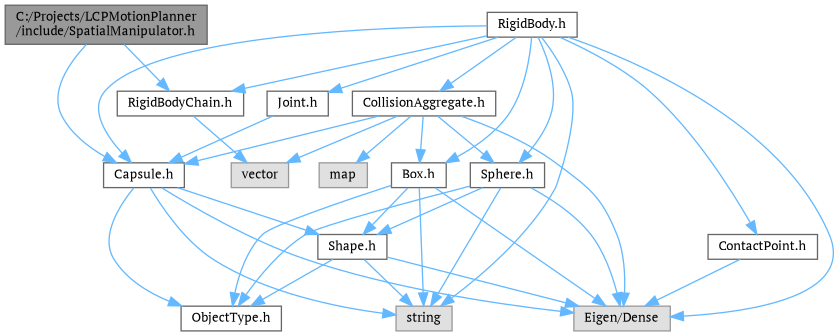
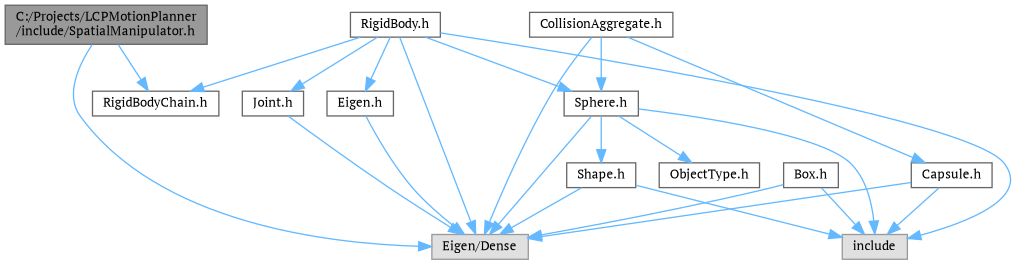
(256, 41) -> none
(484, 60) -> none
(59, 106) -> (198, 204)
(512, 108) -> none
(422, 133) -> none
(229, 136) -> (368, 173)
(260, 175) -> none
(343, 175) -> none
(390, 206) -> none
(242, 209) -> none
(300, 217) -> none
(763, 247) -> (360, 104)
(112, 256) -> none
(298, 279) -> none
(424, 319) -> (875, 247)
